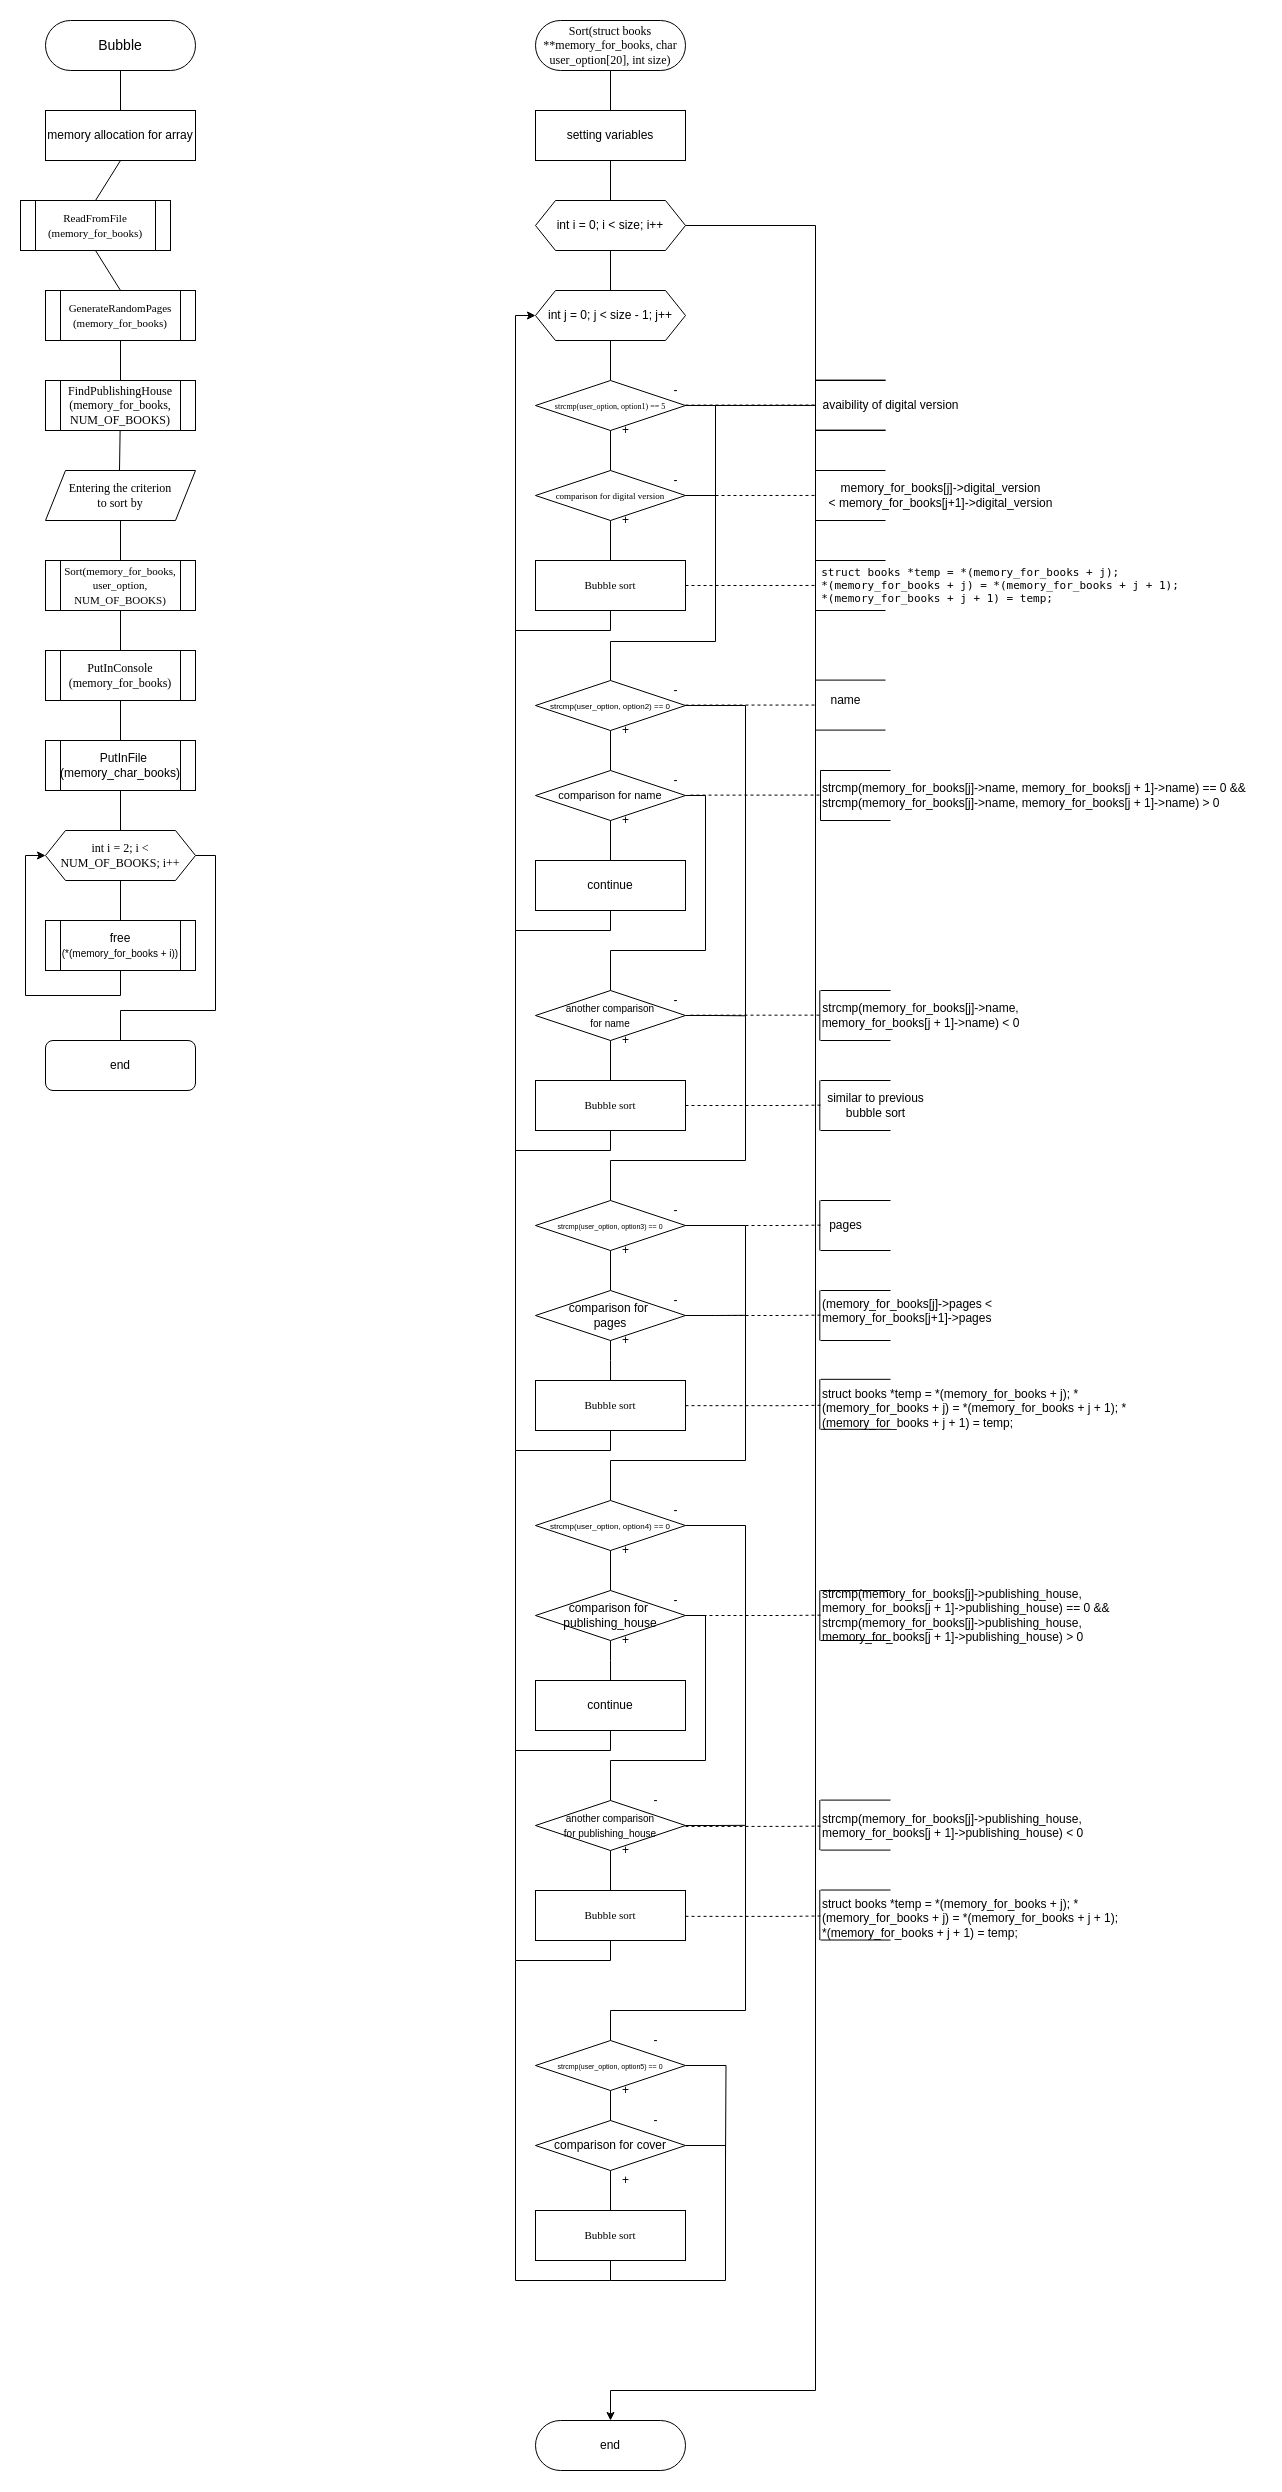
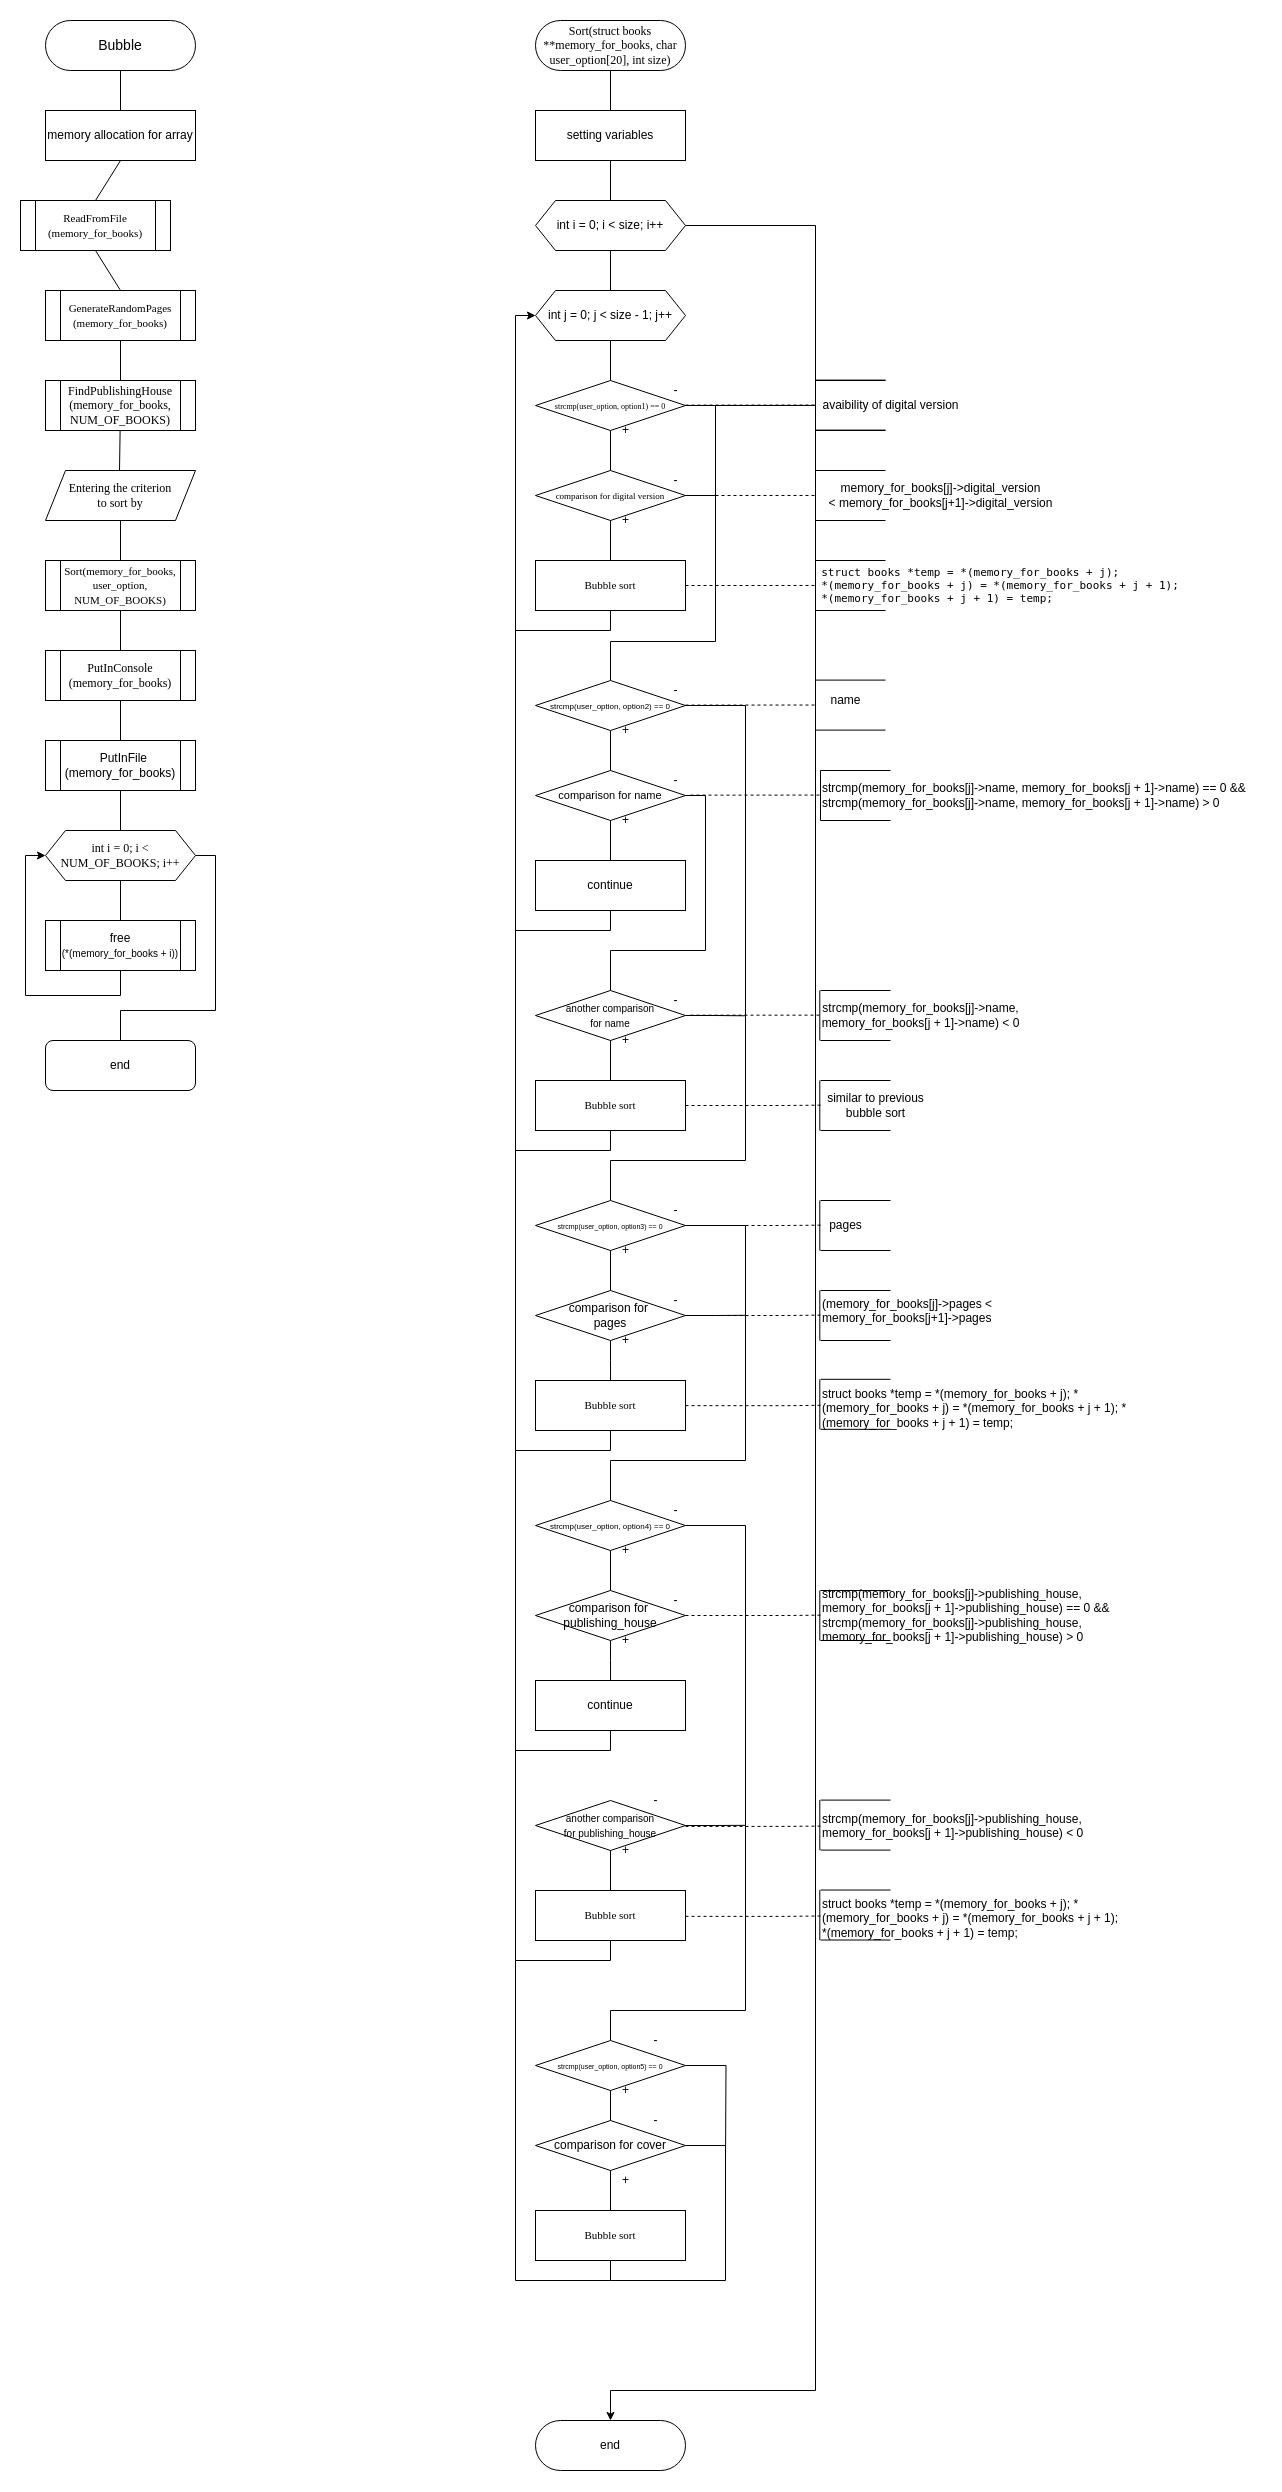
(611, 406) -> (611, 406)
(121, 766) -> (121, 766)
(121, 856) -> (121, 856)
(706, 1757) -> none
